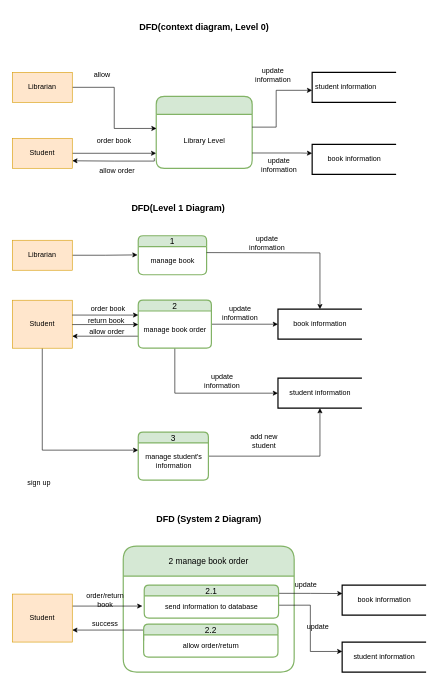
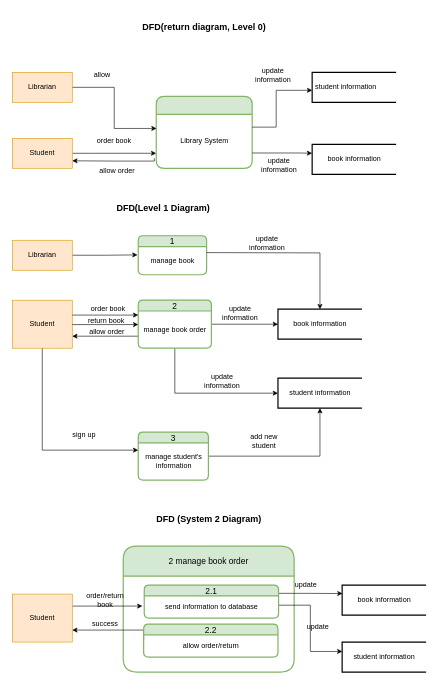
(204, 21) -> (204, 21)
(205, 141) -> (205, 141)
(179, 207) -> (164, 207)
(39, 483) -> (84, 435)
